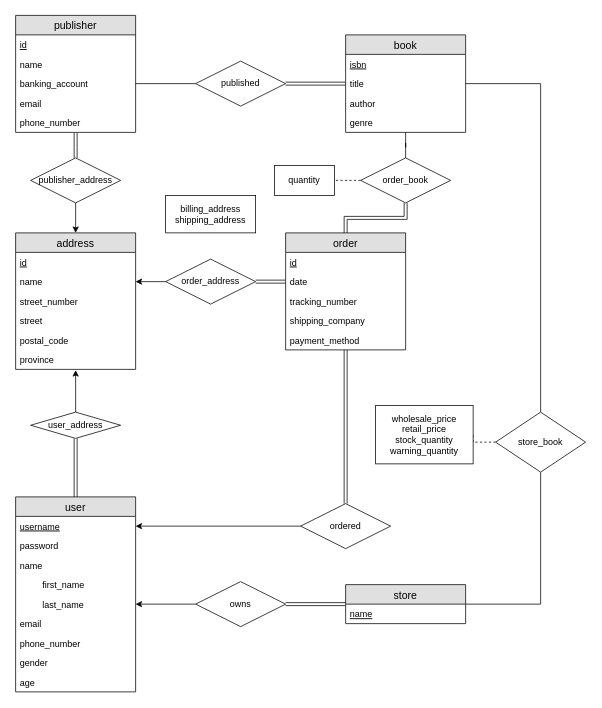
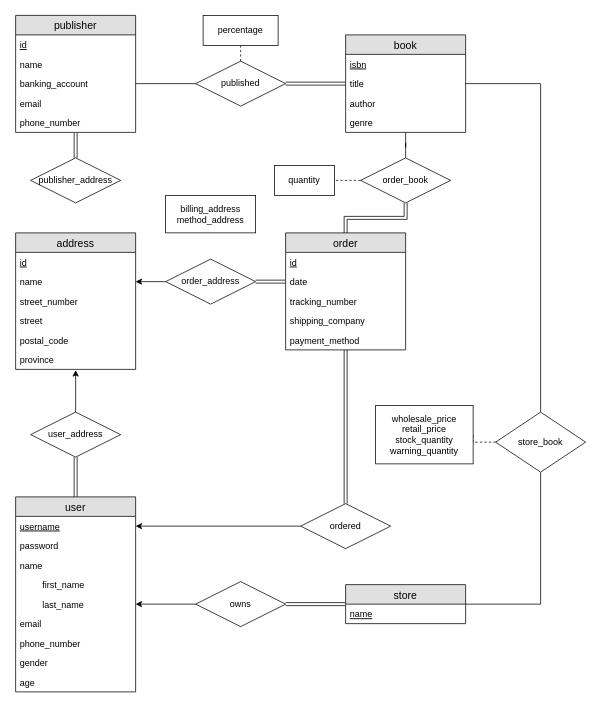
none -> (240, 30)
none -> (240, 53)
(210, 214) -> (210, 214)
(75, 215) -> none
(75, 425) -> (75, 435)
